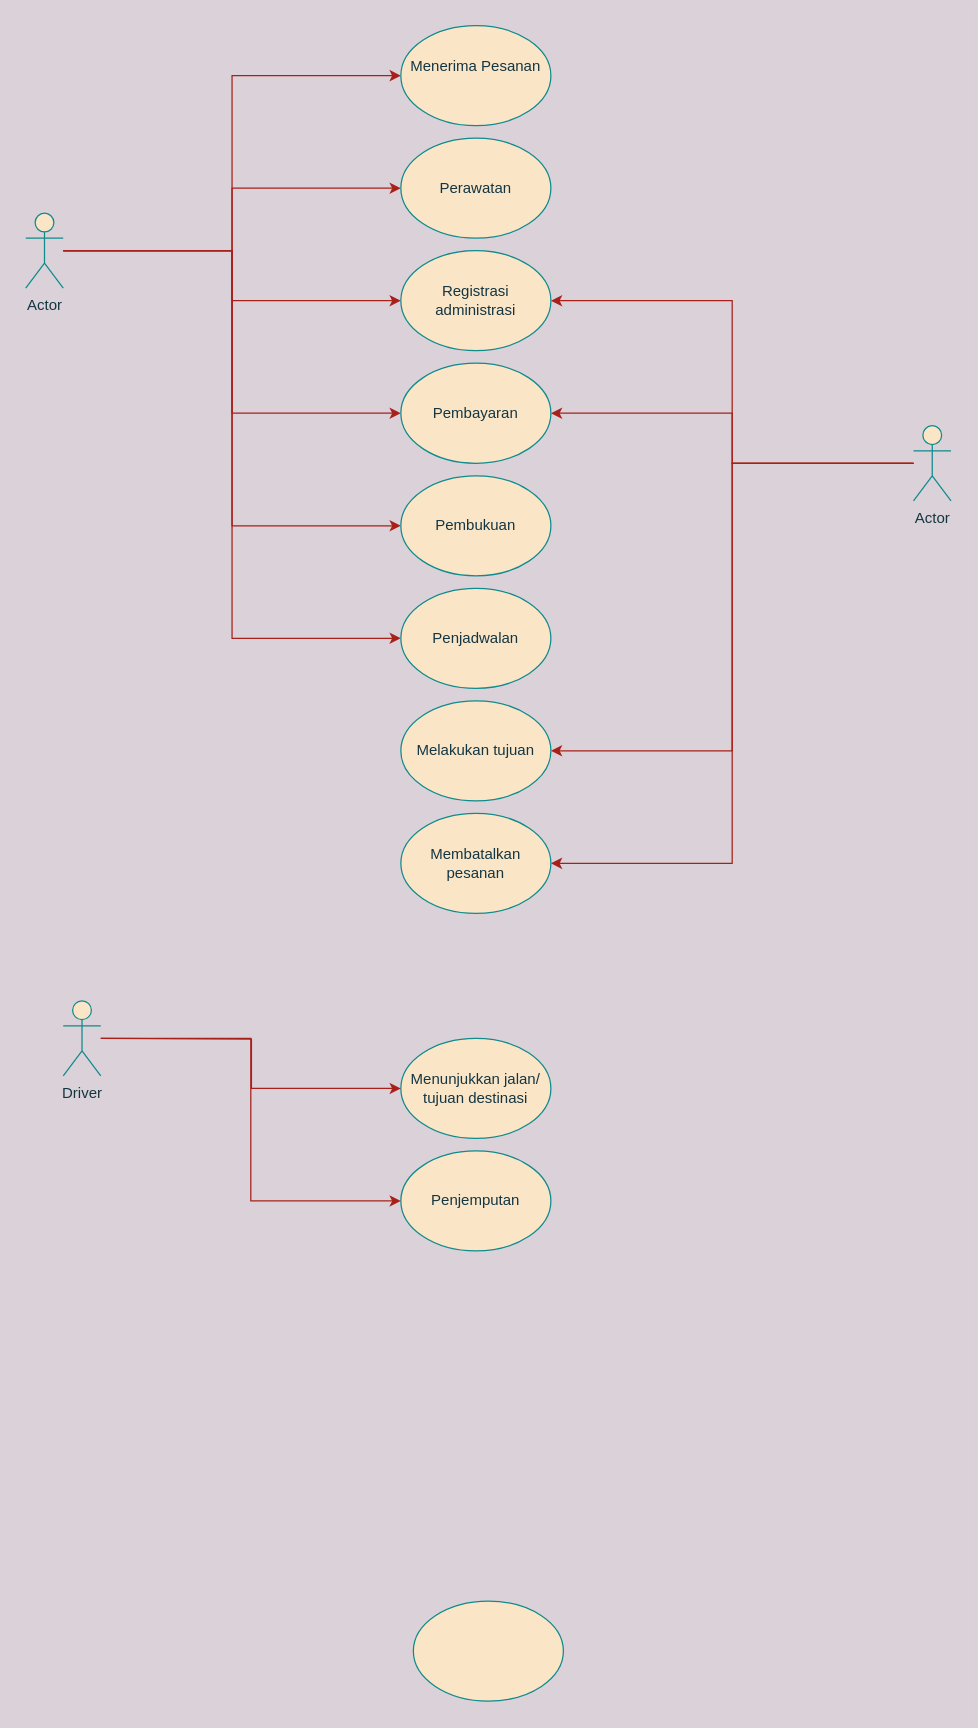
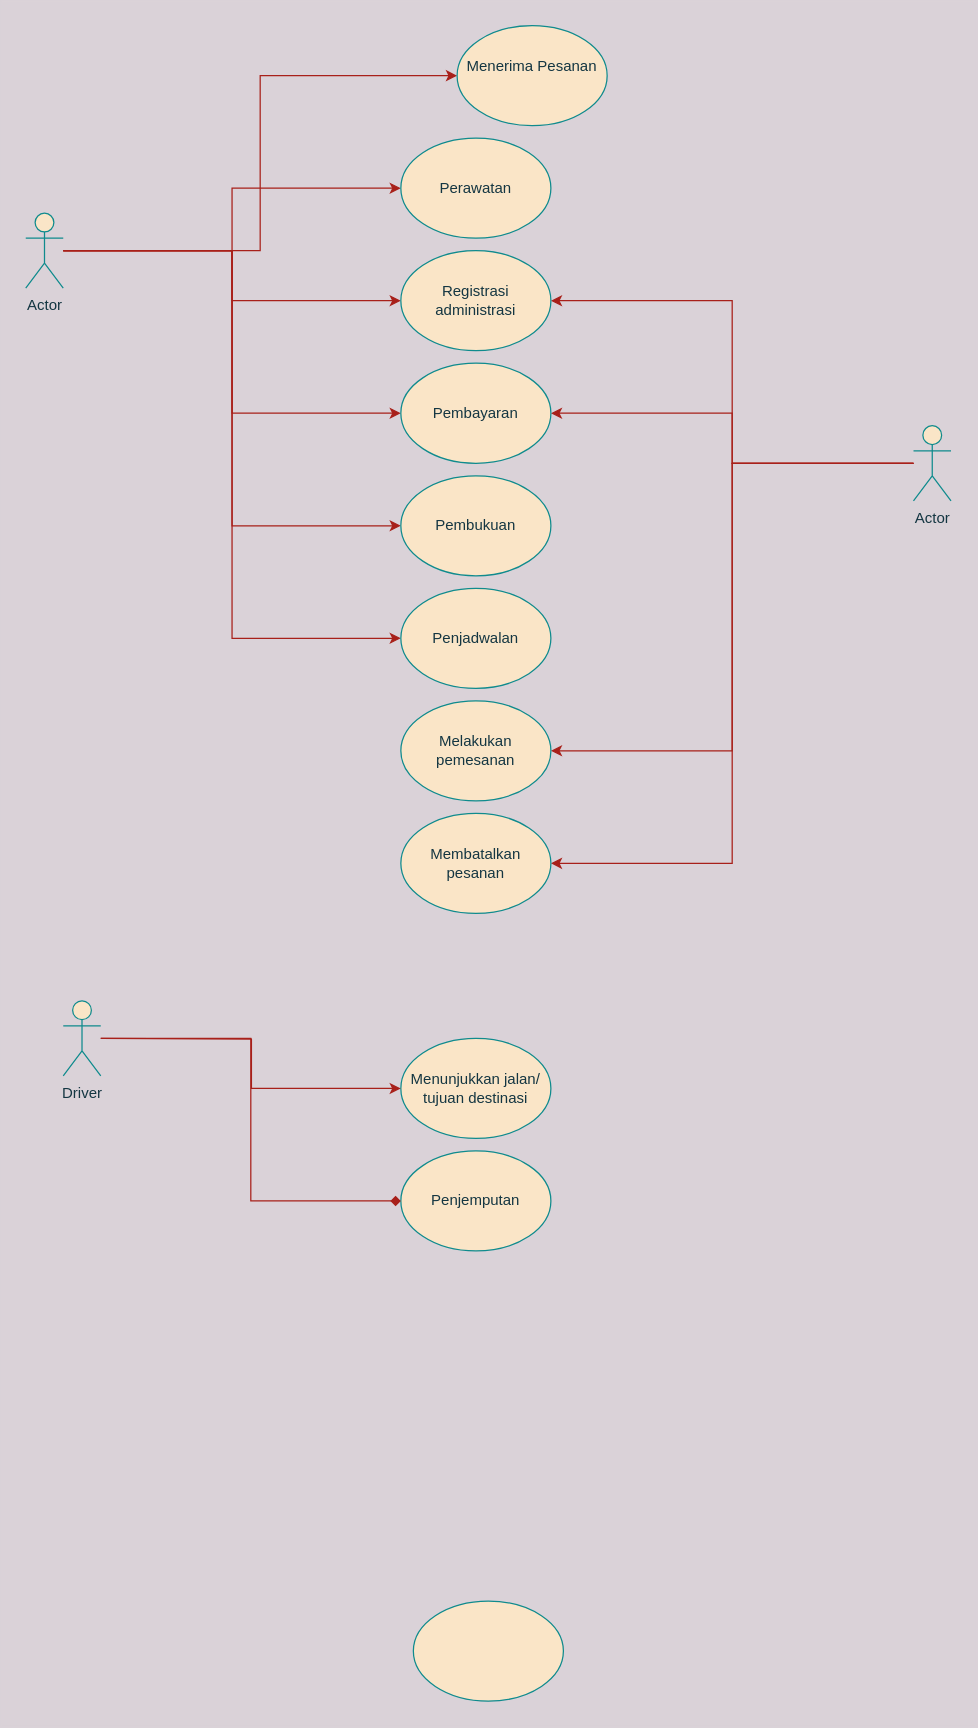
(476, 76) -> (532, 76)
(476, 751) -> (476, 751)
(391, 1201) -> (390, 1201)
